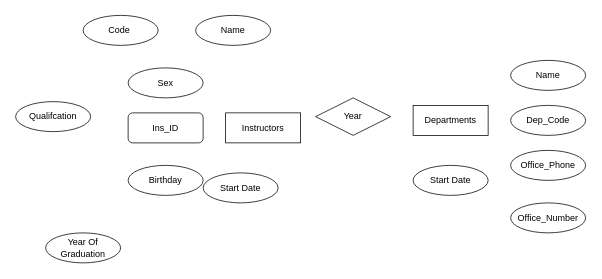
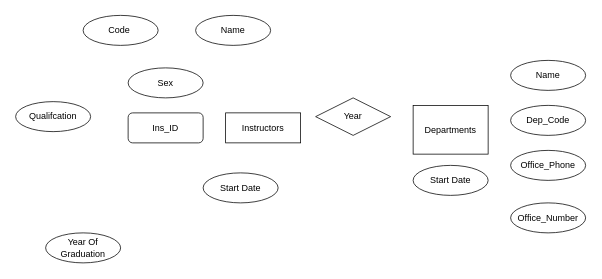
(450, 120) -> (450, 130)
(165, 180) -> none
